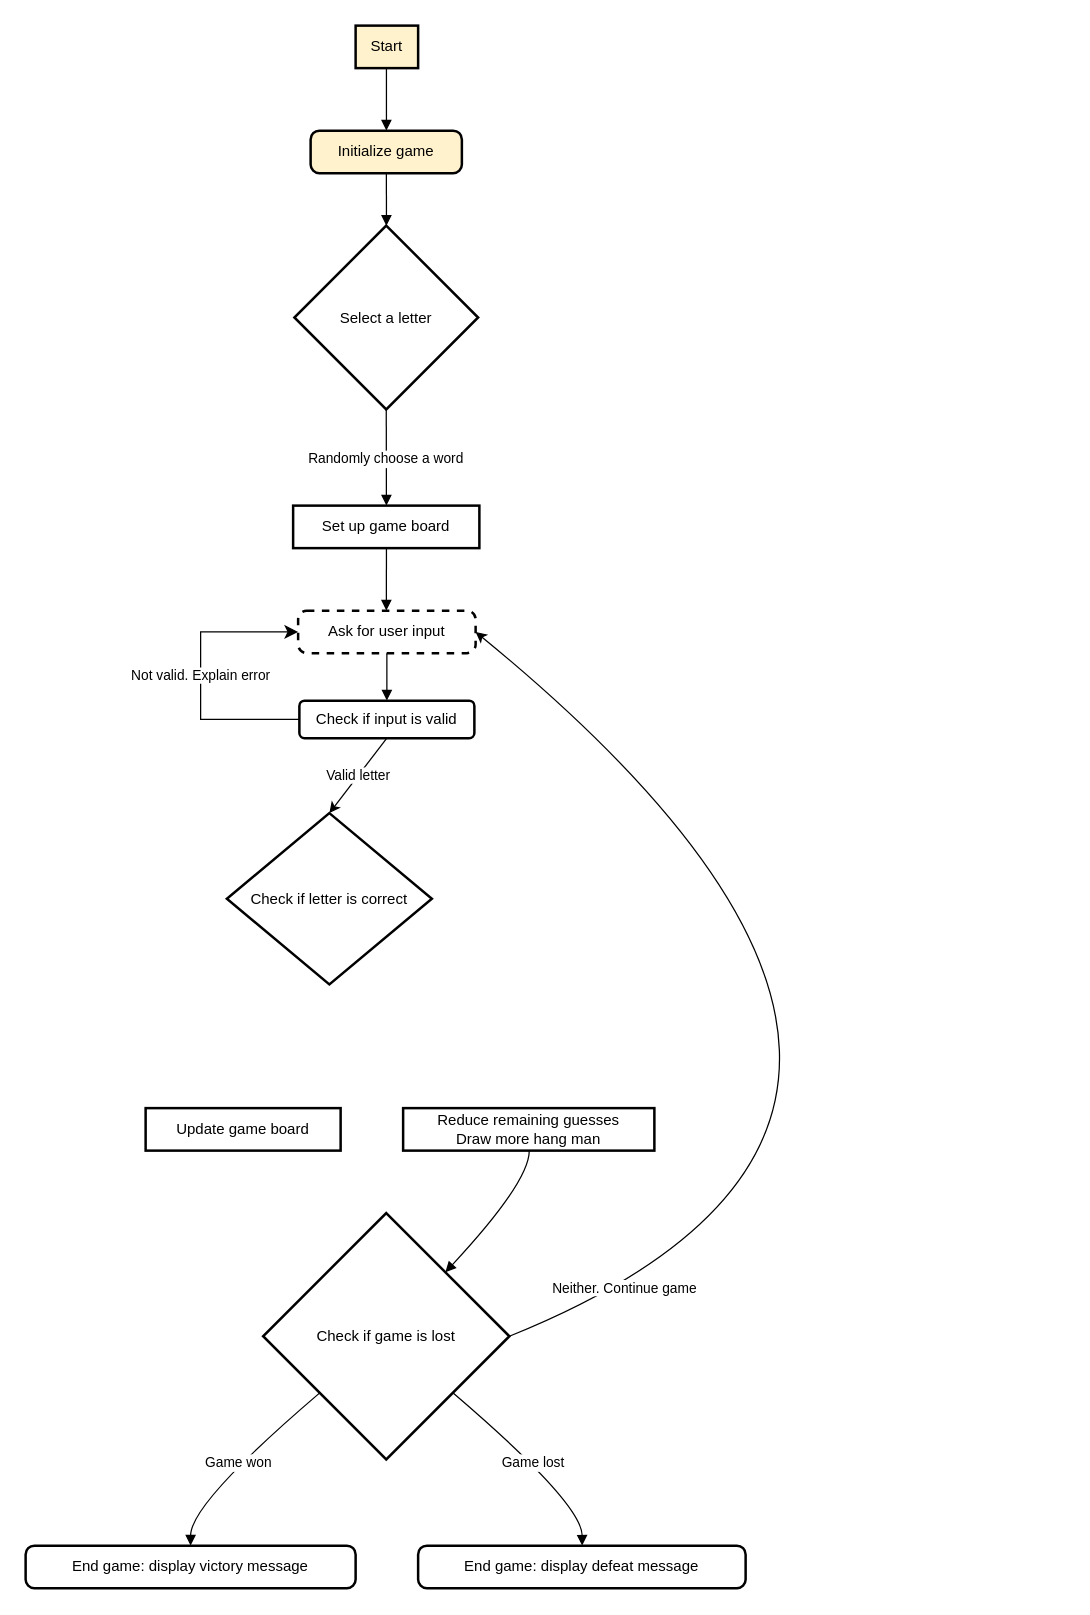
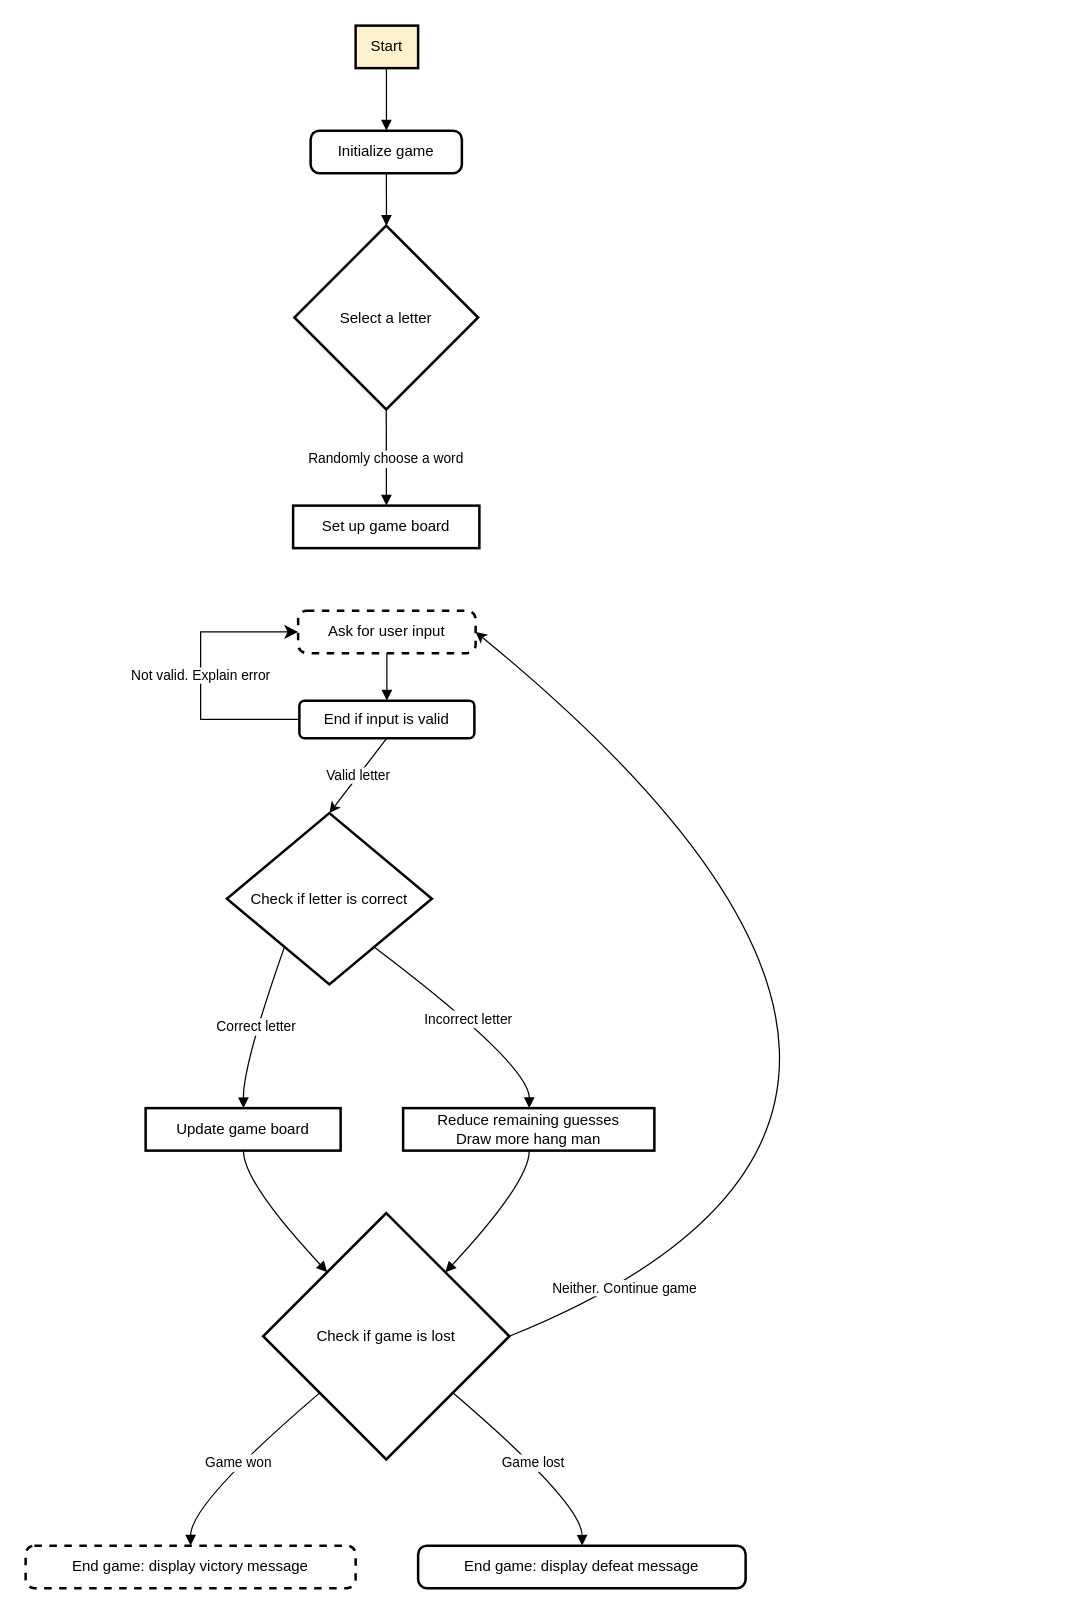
(386, 152) -> (386, 152)
(386, 575) -> none
(387, 719) -> (387, 719)
none -> (459, 1015)
none -> (260, 1021)
none -> (275, 1212)
(191, 1567) -> (191, 1567)
